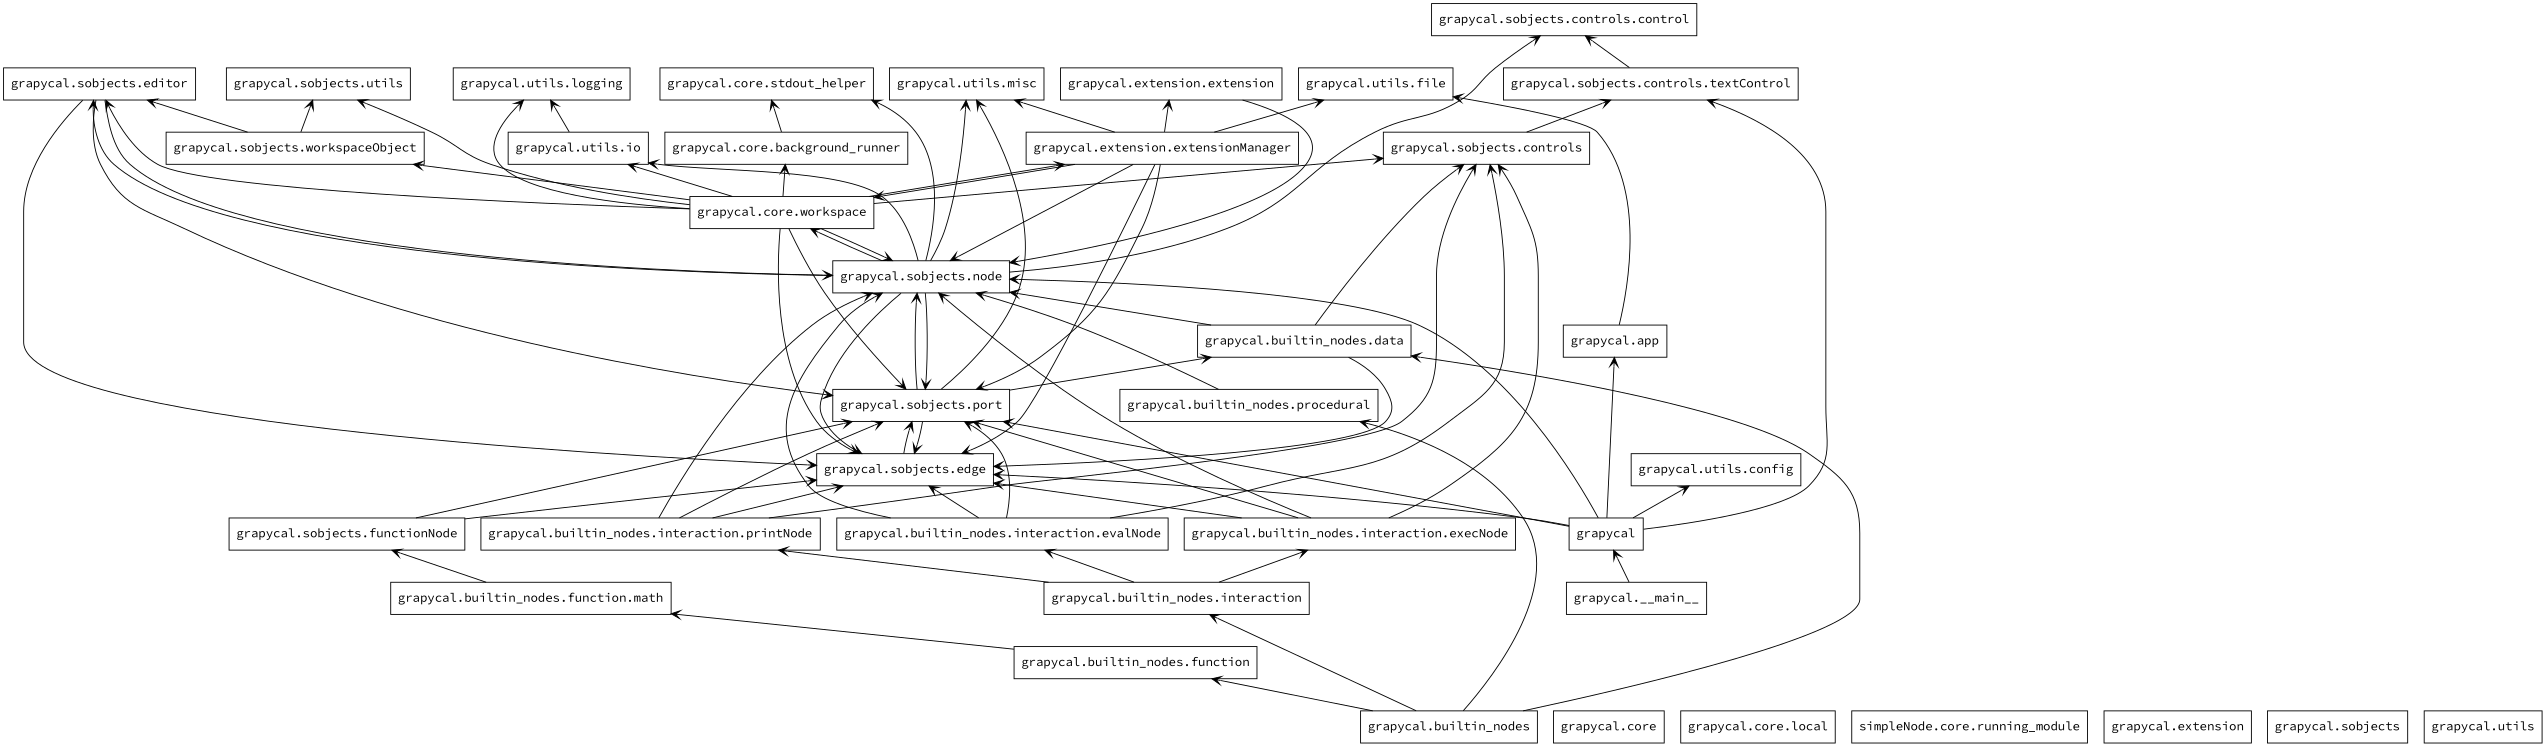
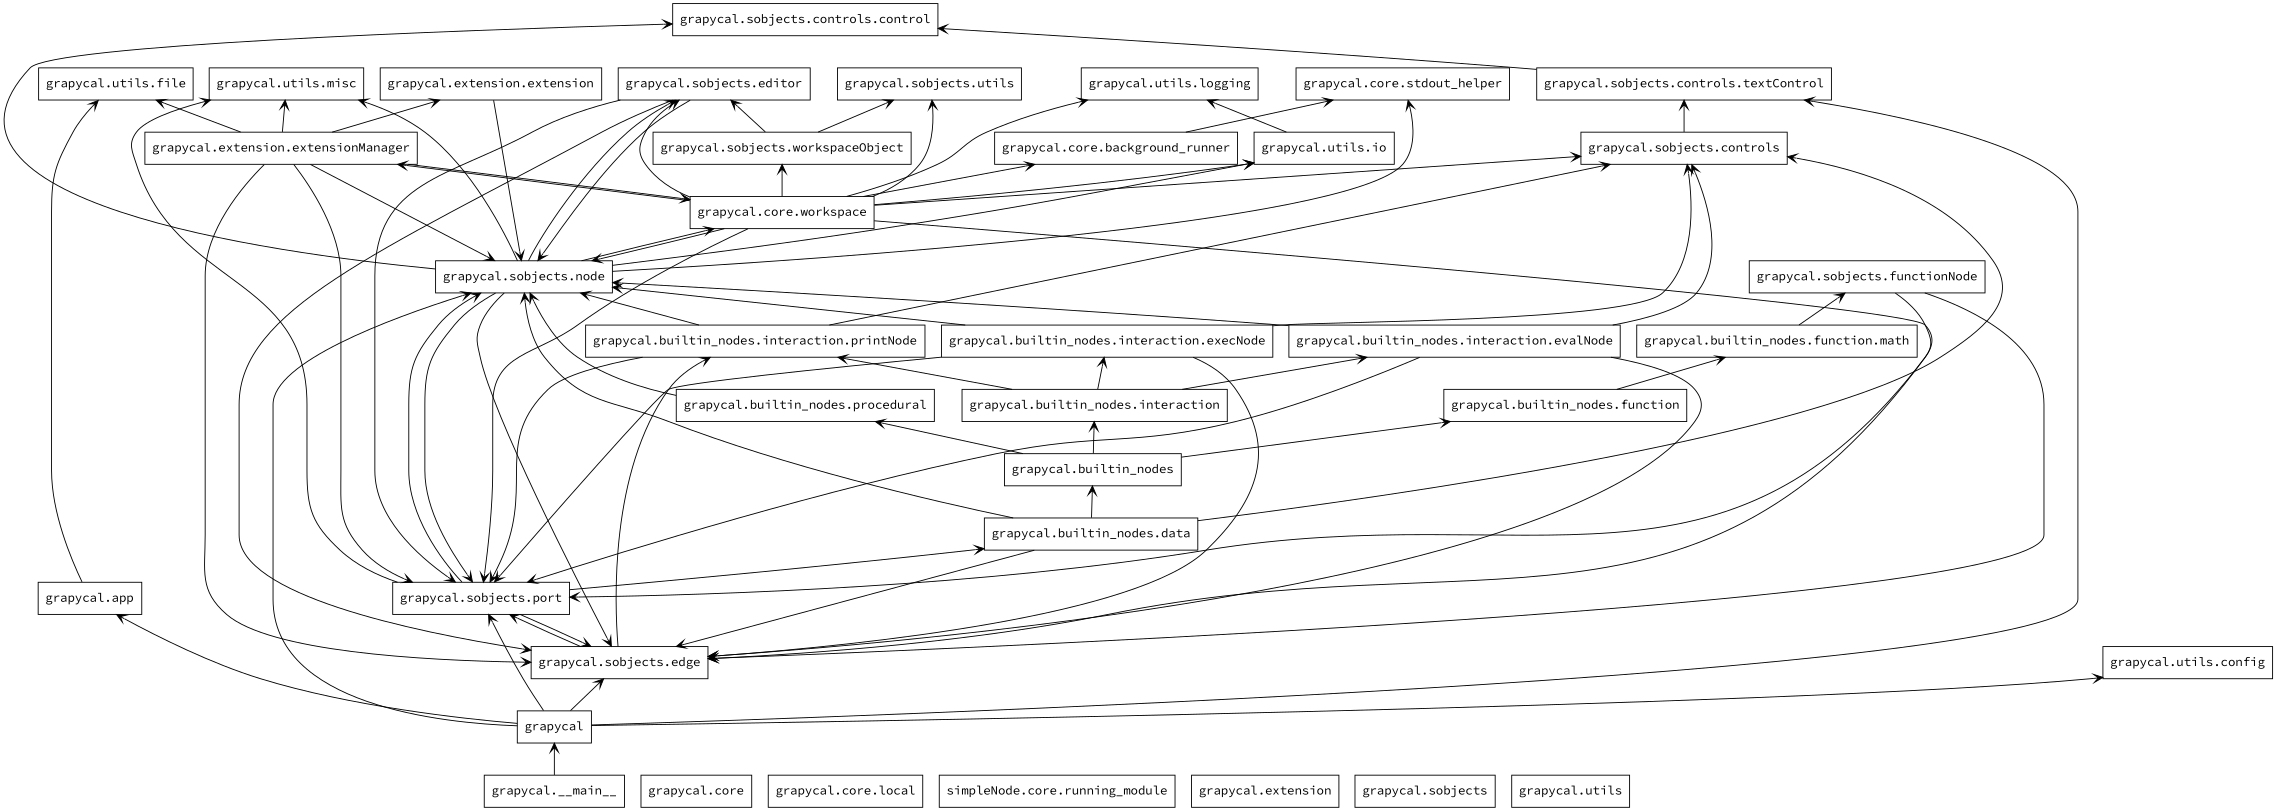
(1853, 496) -> (1092, 506)
(773, 503) -> (627, 492)
